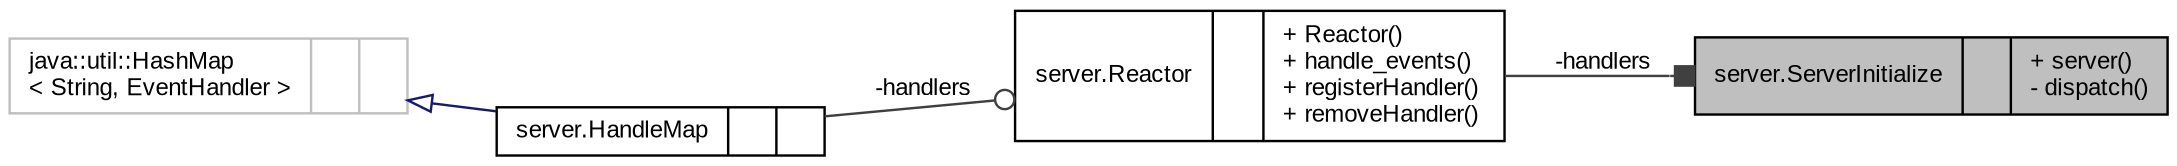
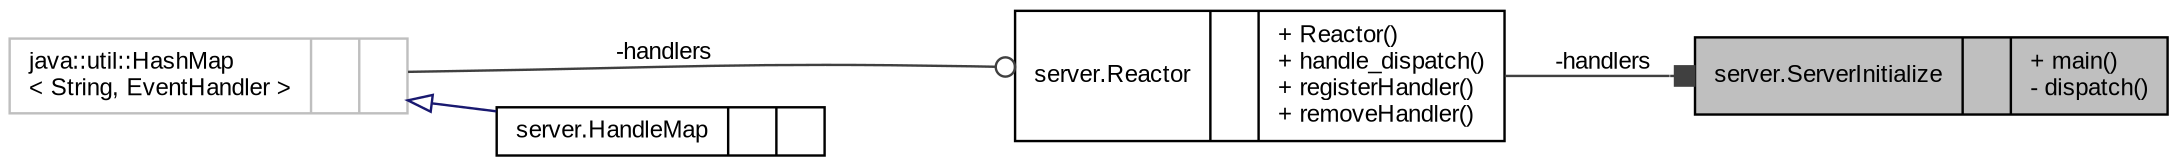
(1378, 61) -> (1382, 61)
(2082, 61) -> (2075, 61)
(910, 108) -> (702, 66)
